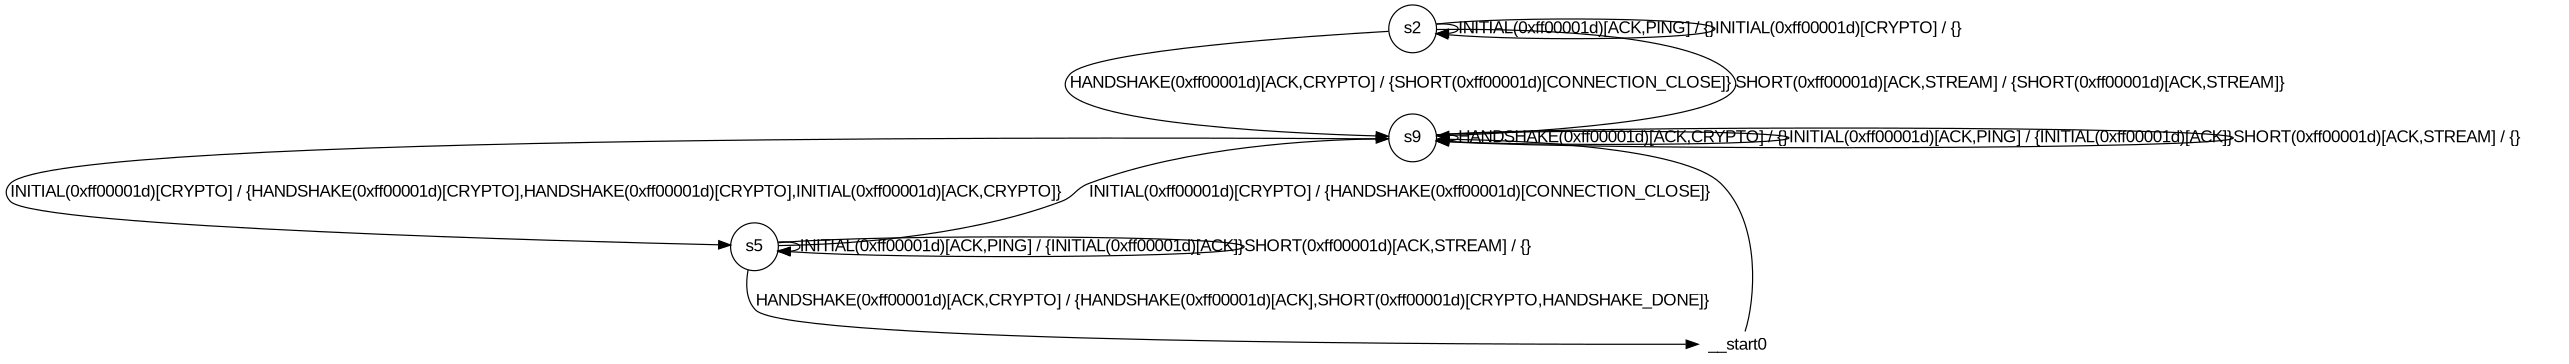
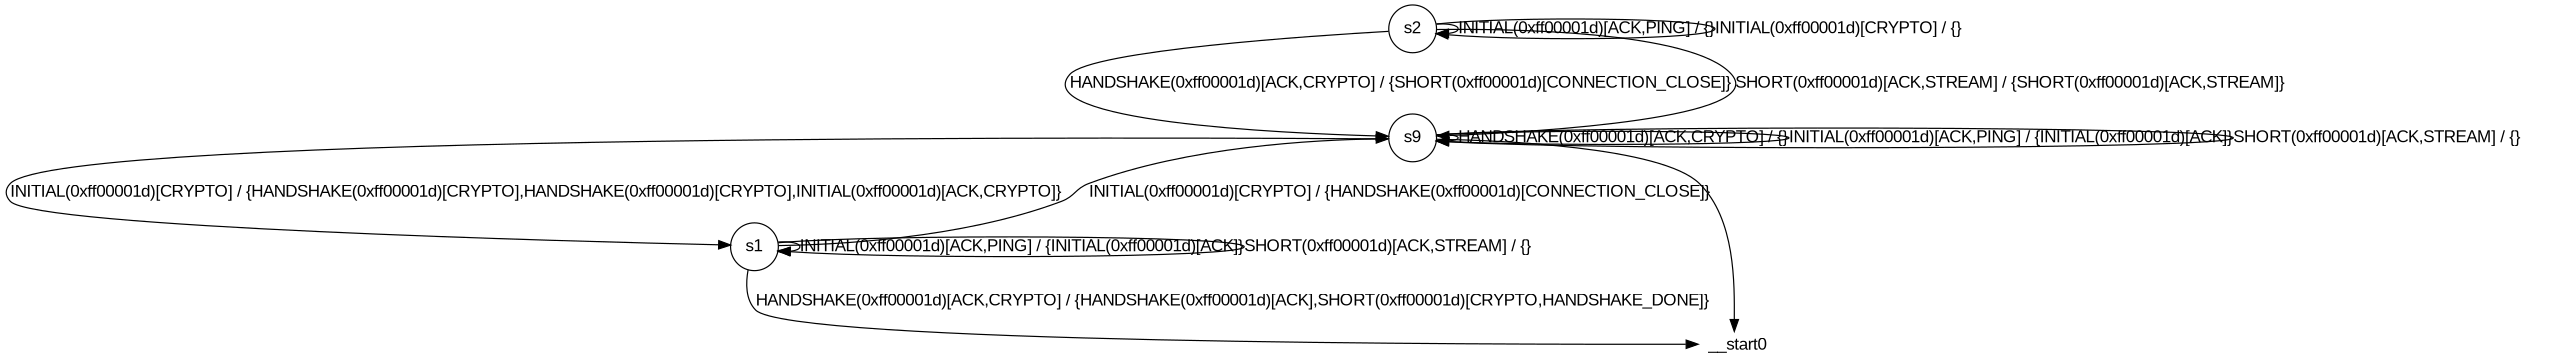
(1665, 160) -> (1642, 159)
(754, 247) -> (754, 247)
